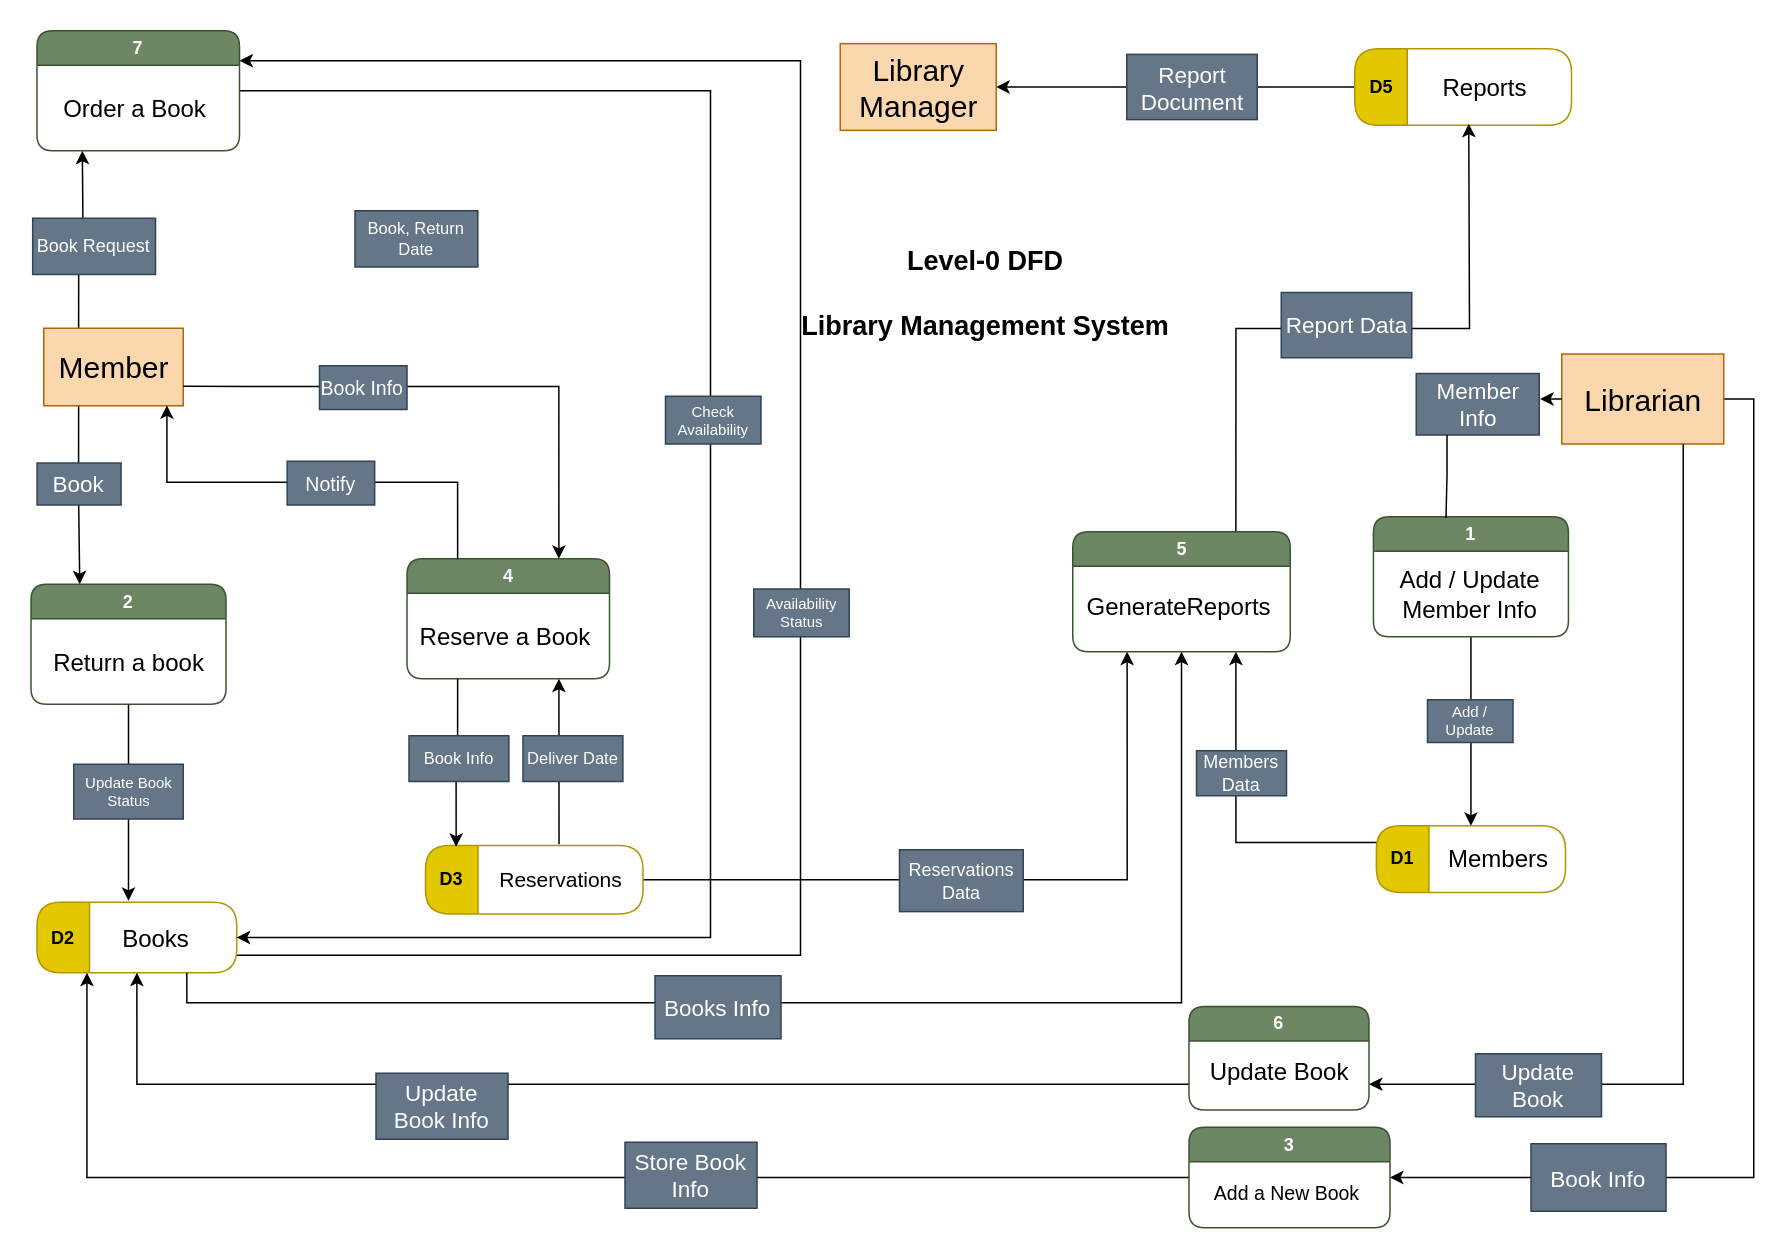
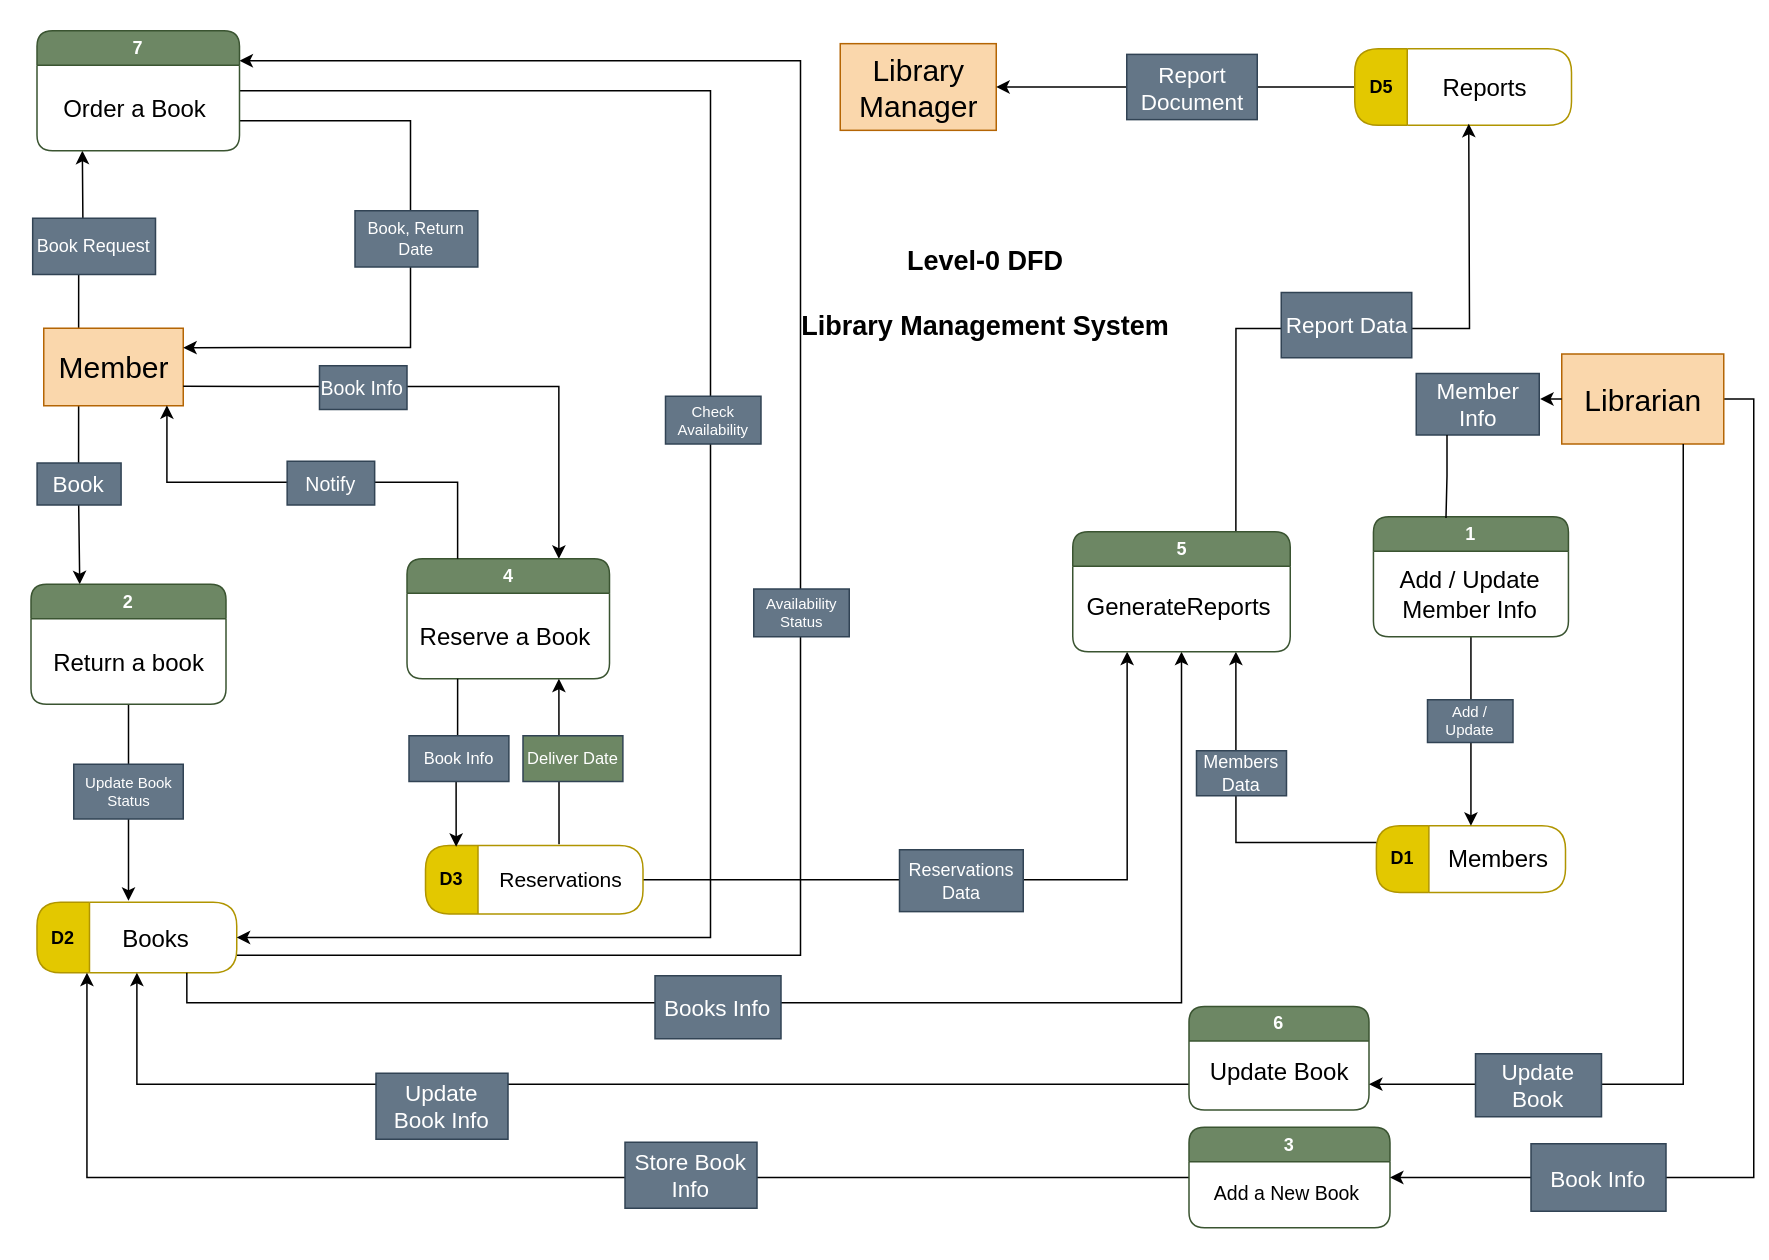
none -> (342, 348)
(573, 759) -> (573, 759)
